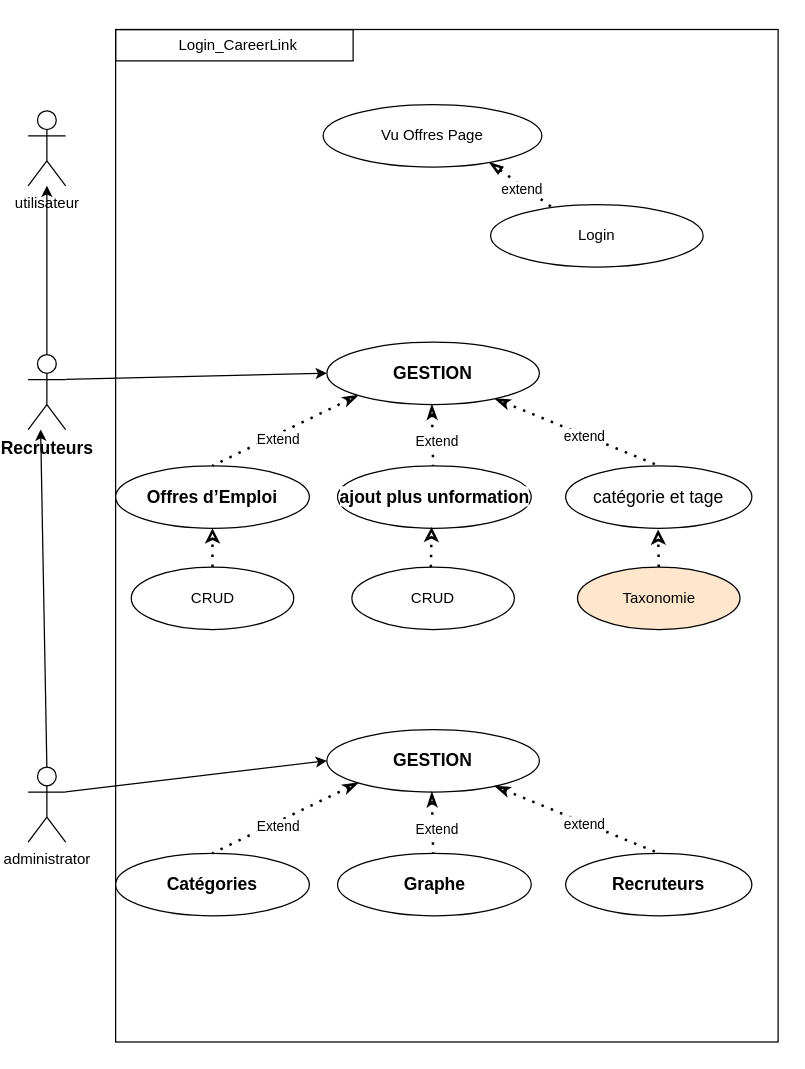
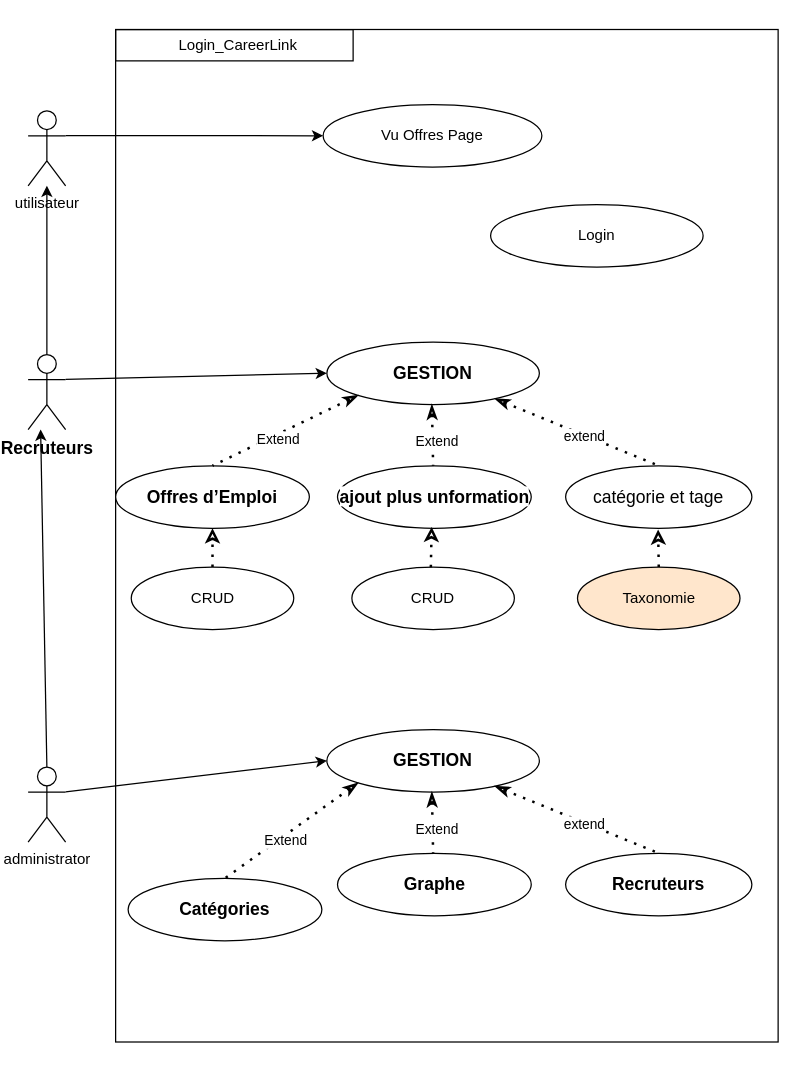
none -> (191, 136)
(535, 195) -> none
(213, 884) -> (225, 909)
